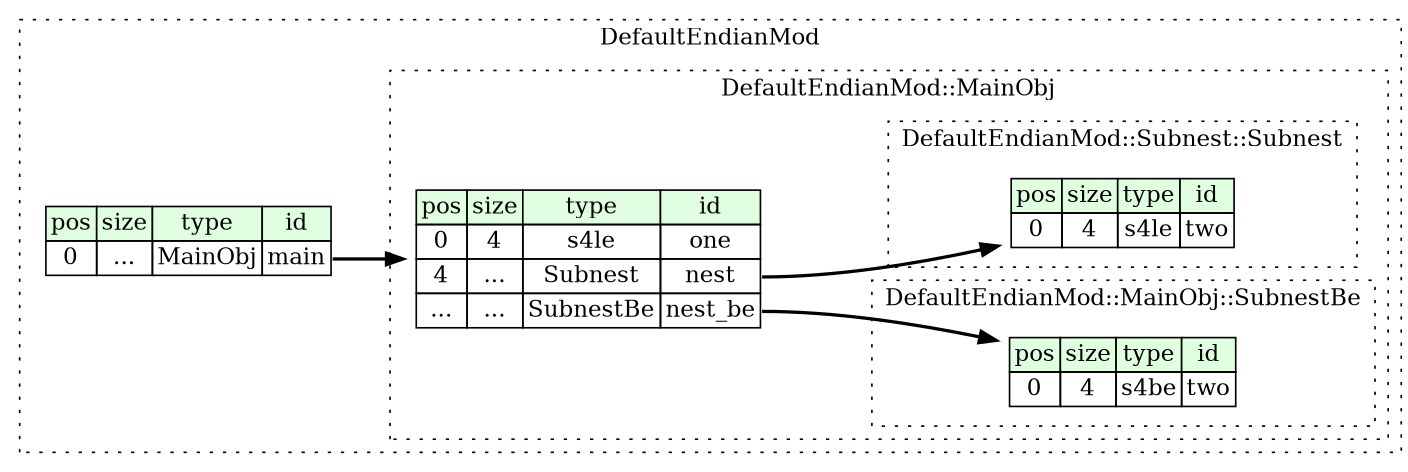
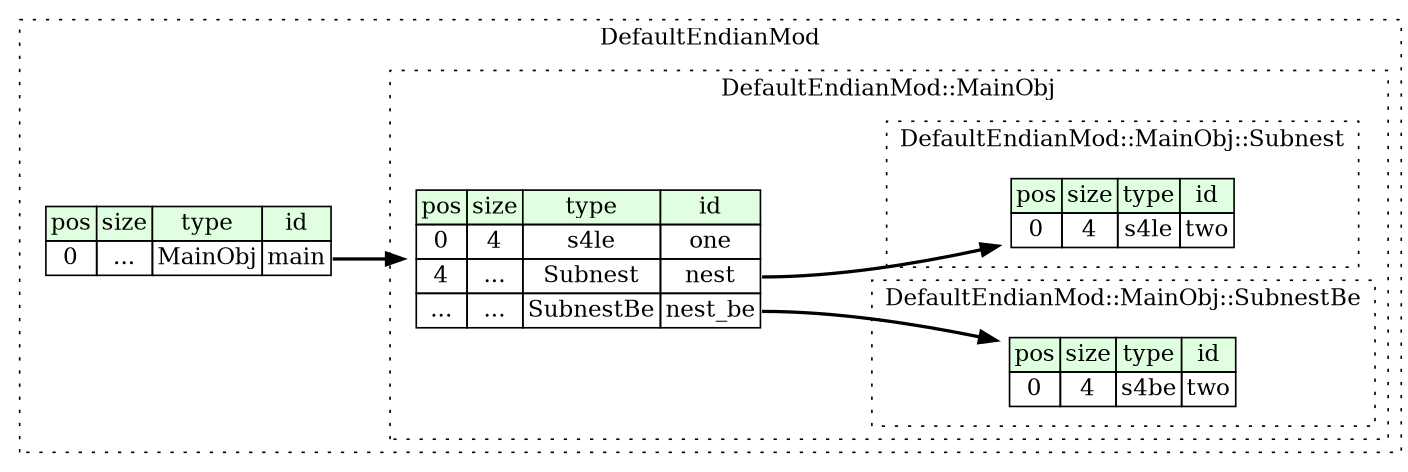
(1123, 140) -> (1123, 140)
